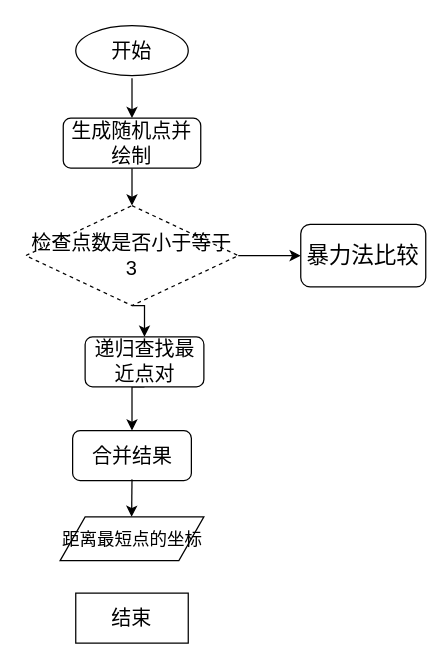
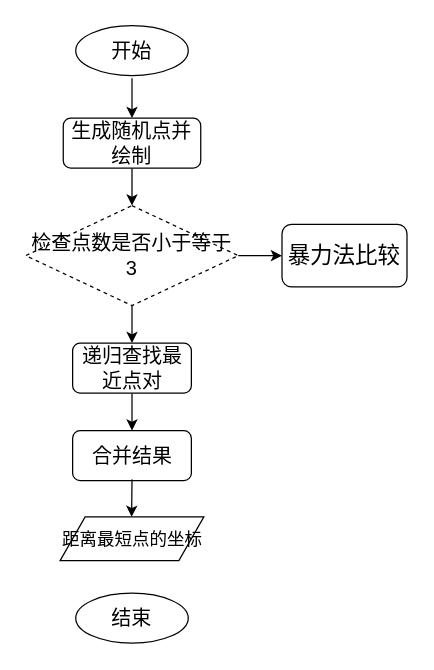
(363, 256) -> (344, 256)
(144, 362) -> (132, 368)
(132, 618) -> (132, 618)
